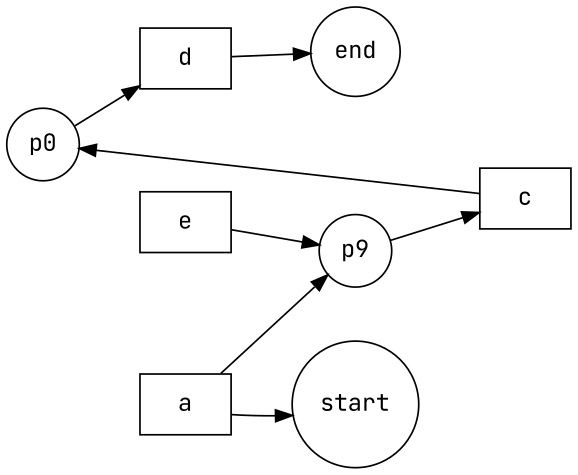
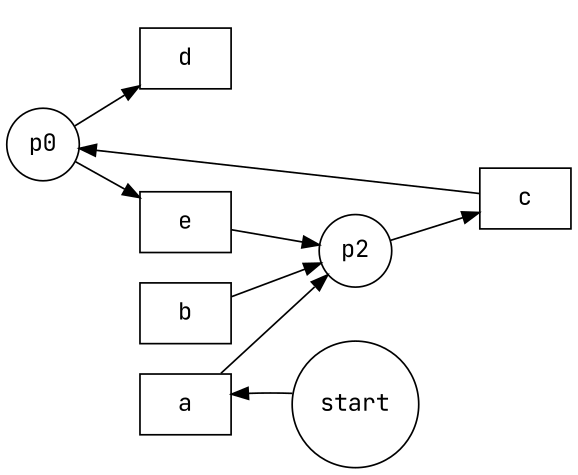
(355, 52) -> none
none -> (100, 175)
(355, 251) -> (355, 251)
none -> (186, 313)
(253, 416) -> (270, 393)
